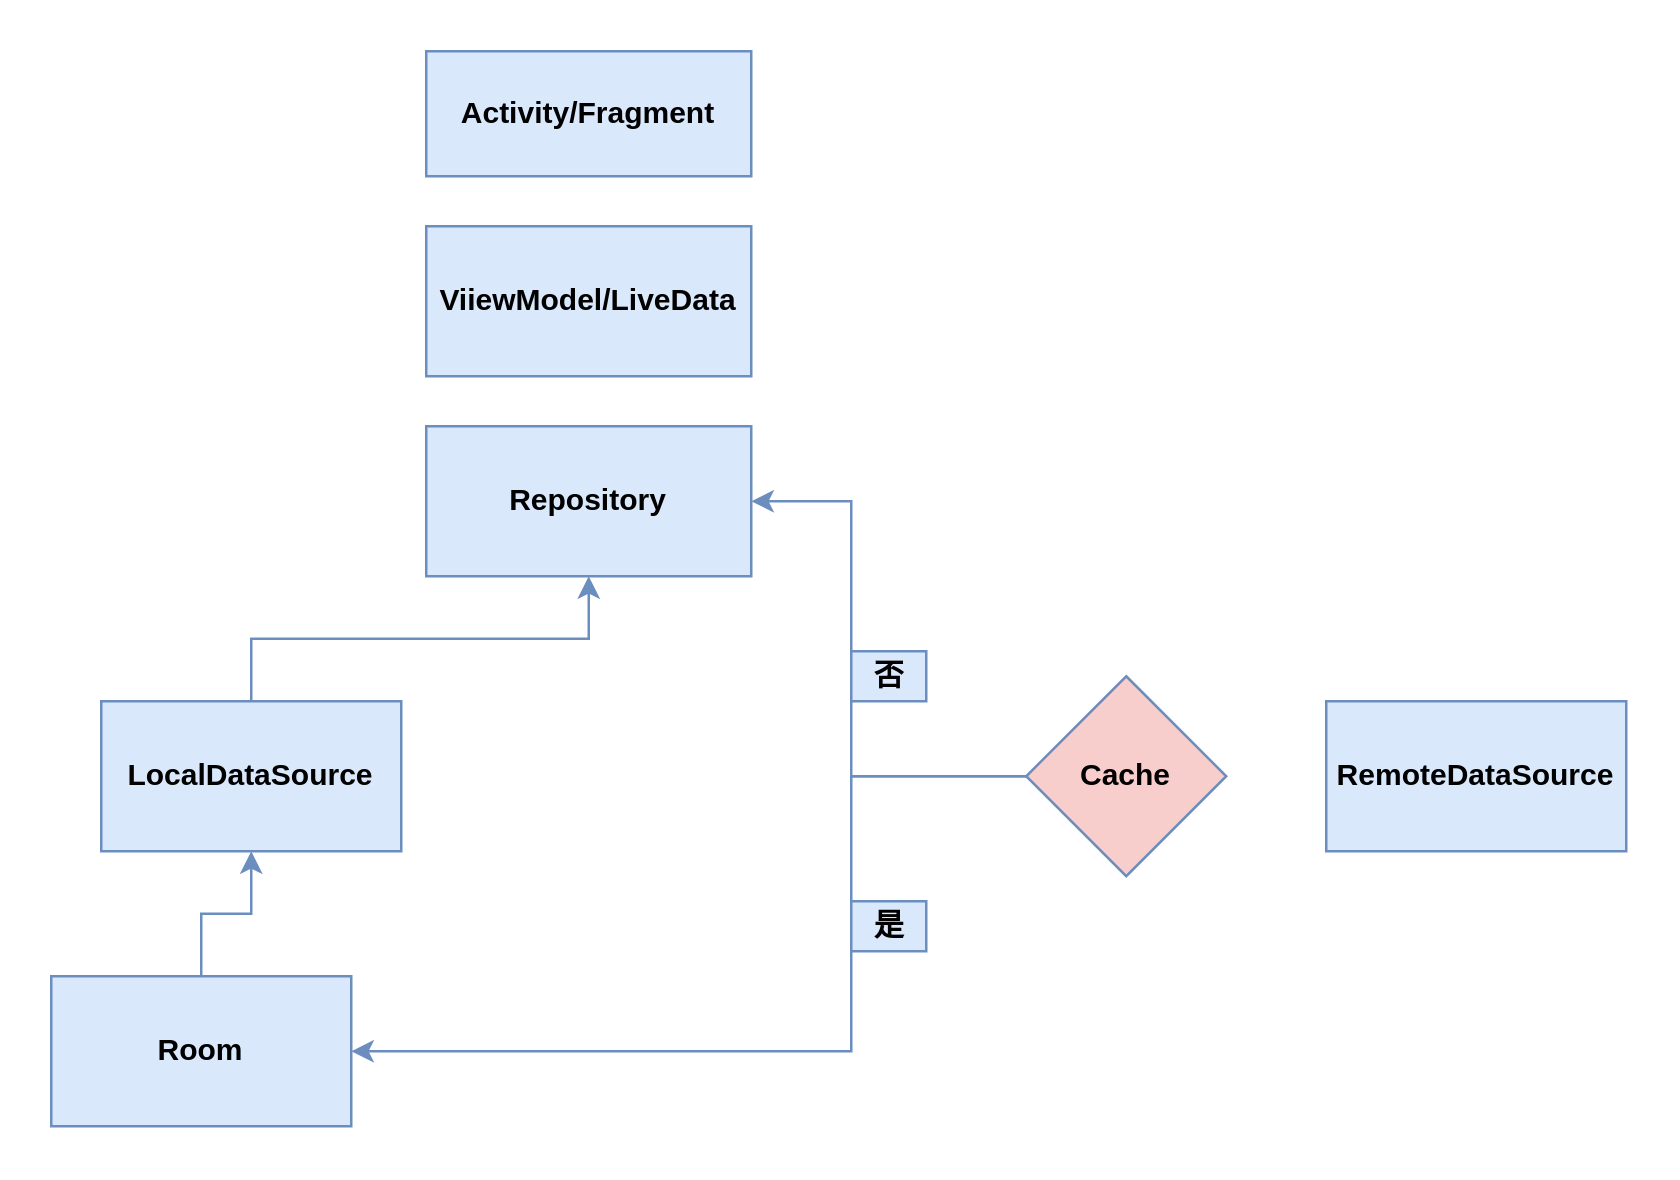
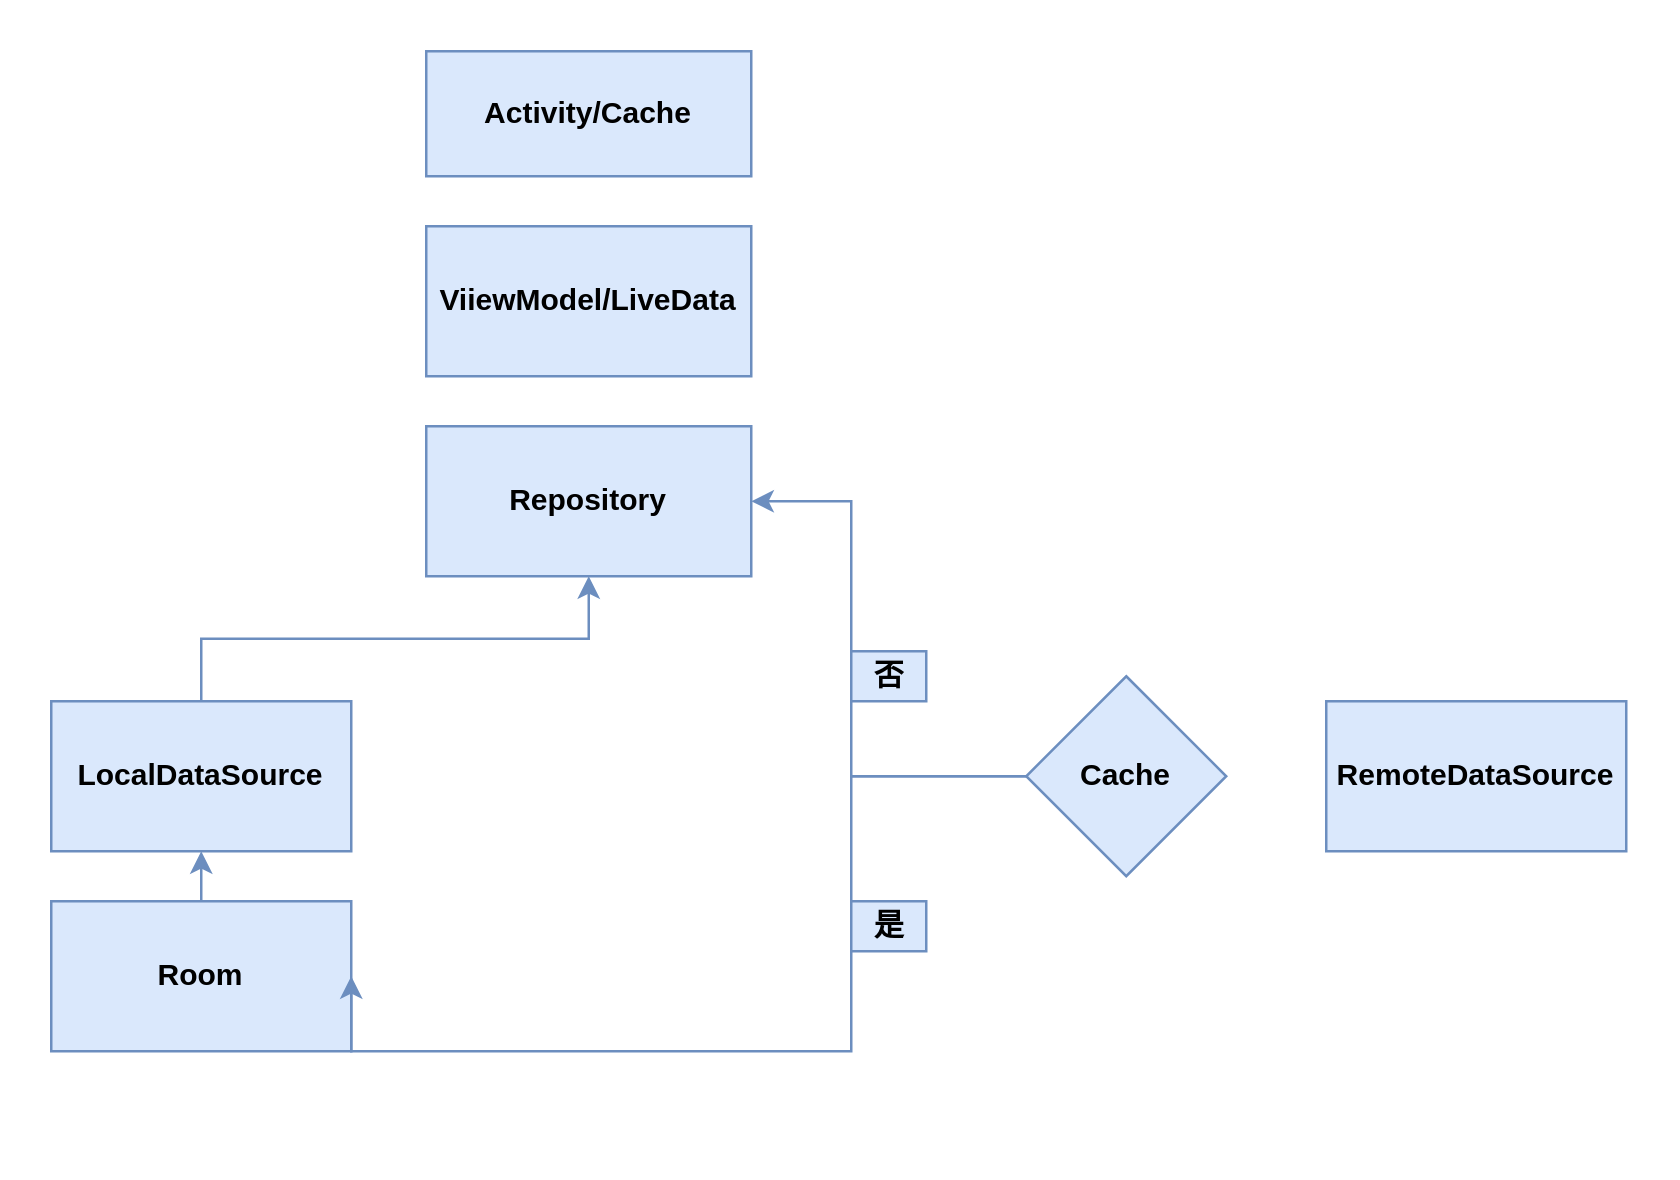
(589, 114) -> (589, 114)
(251, 776) -> (201, 776)
(1126, 776) -> (1126, 776)
(201, 1051) -> (201, 976)
